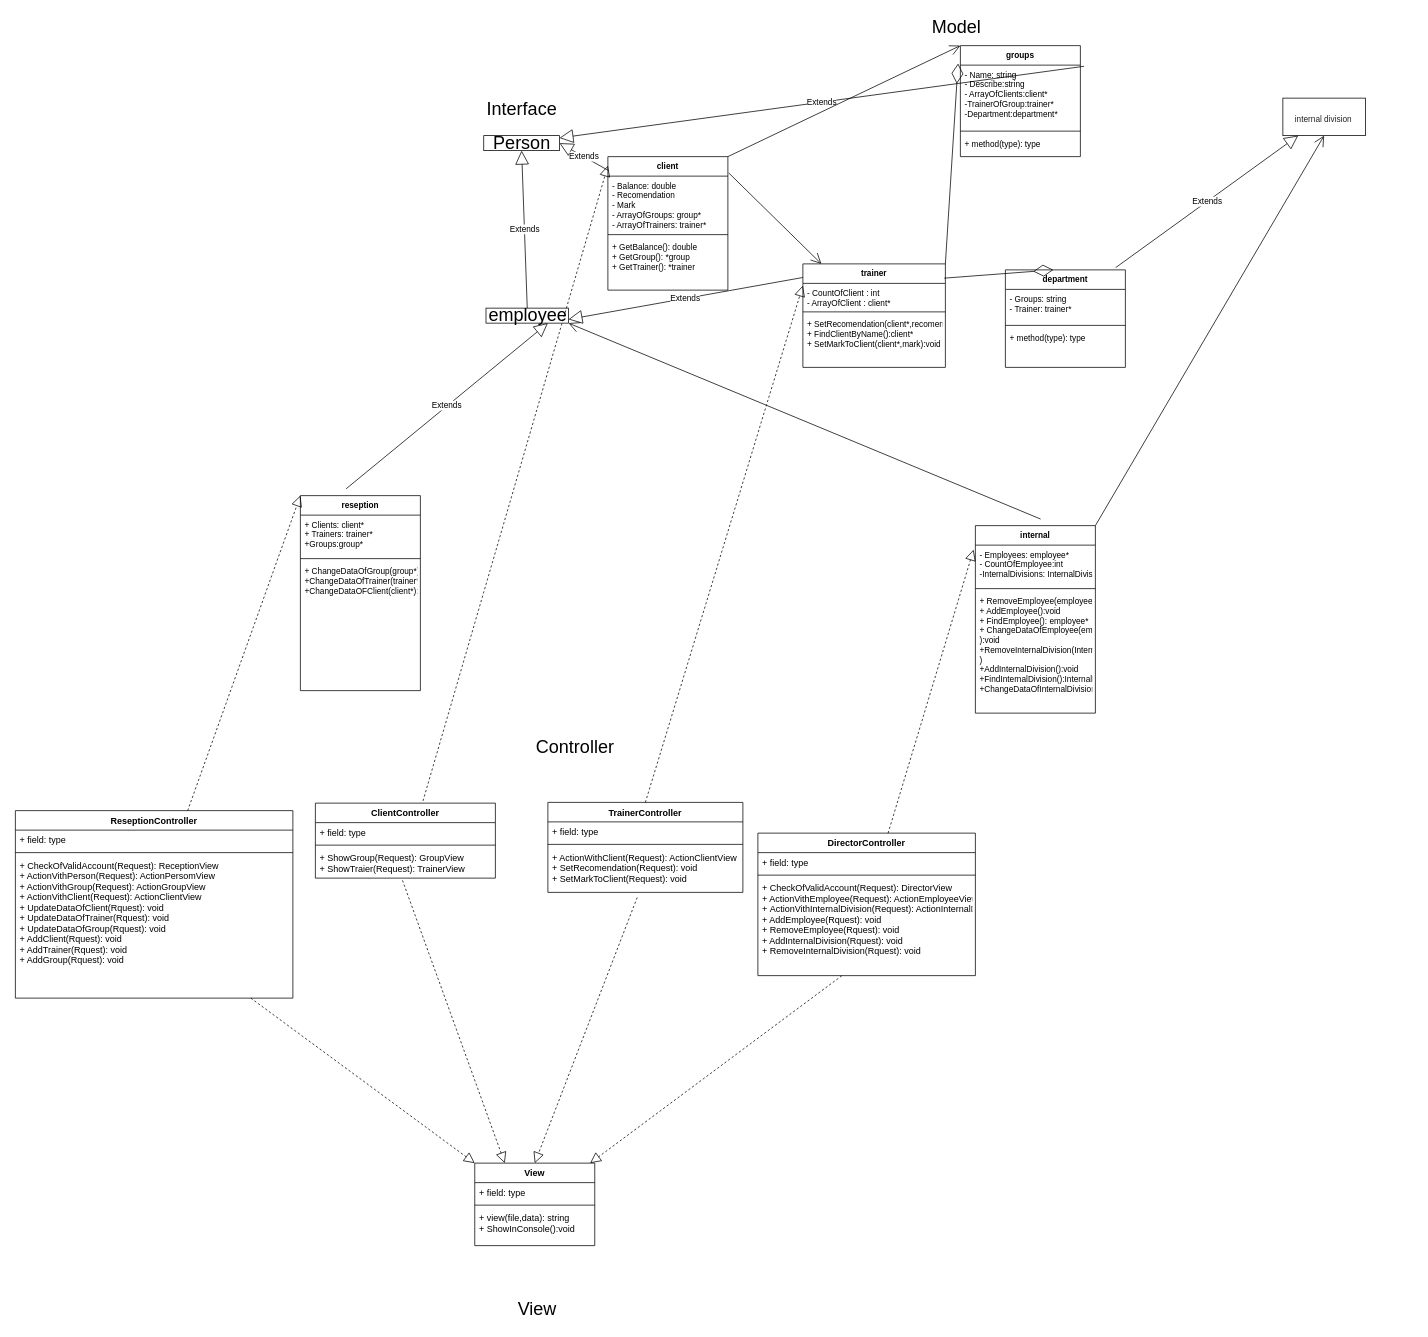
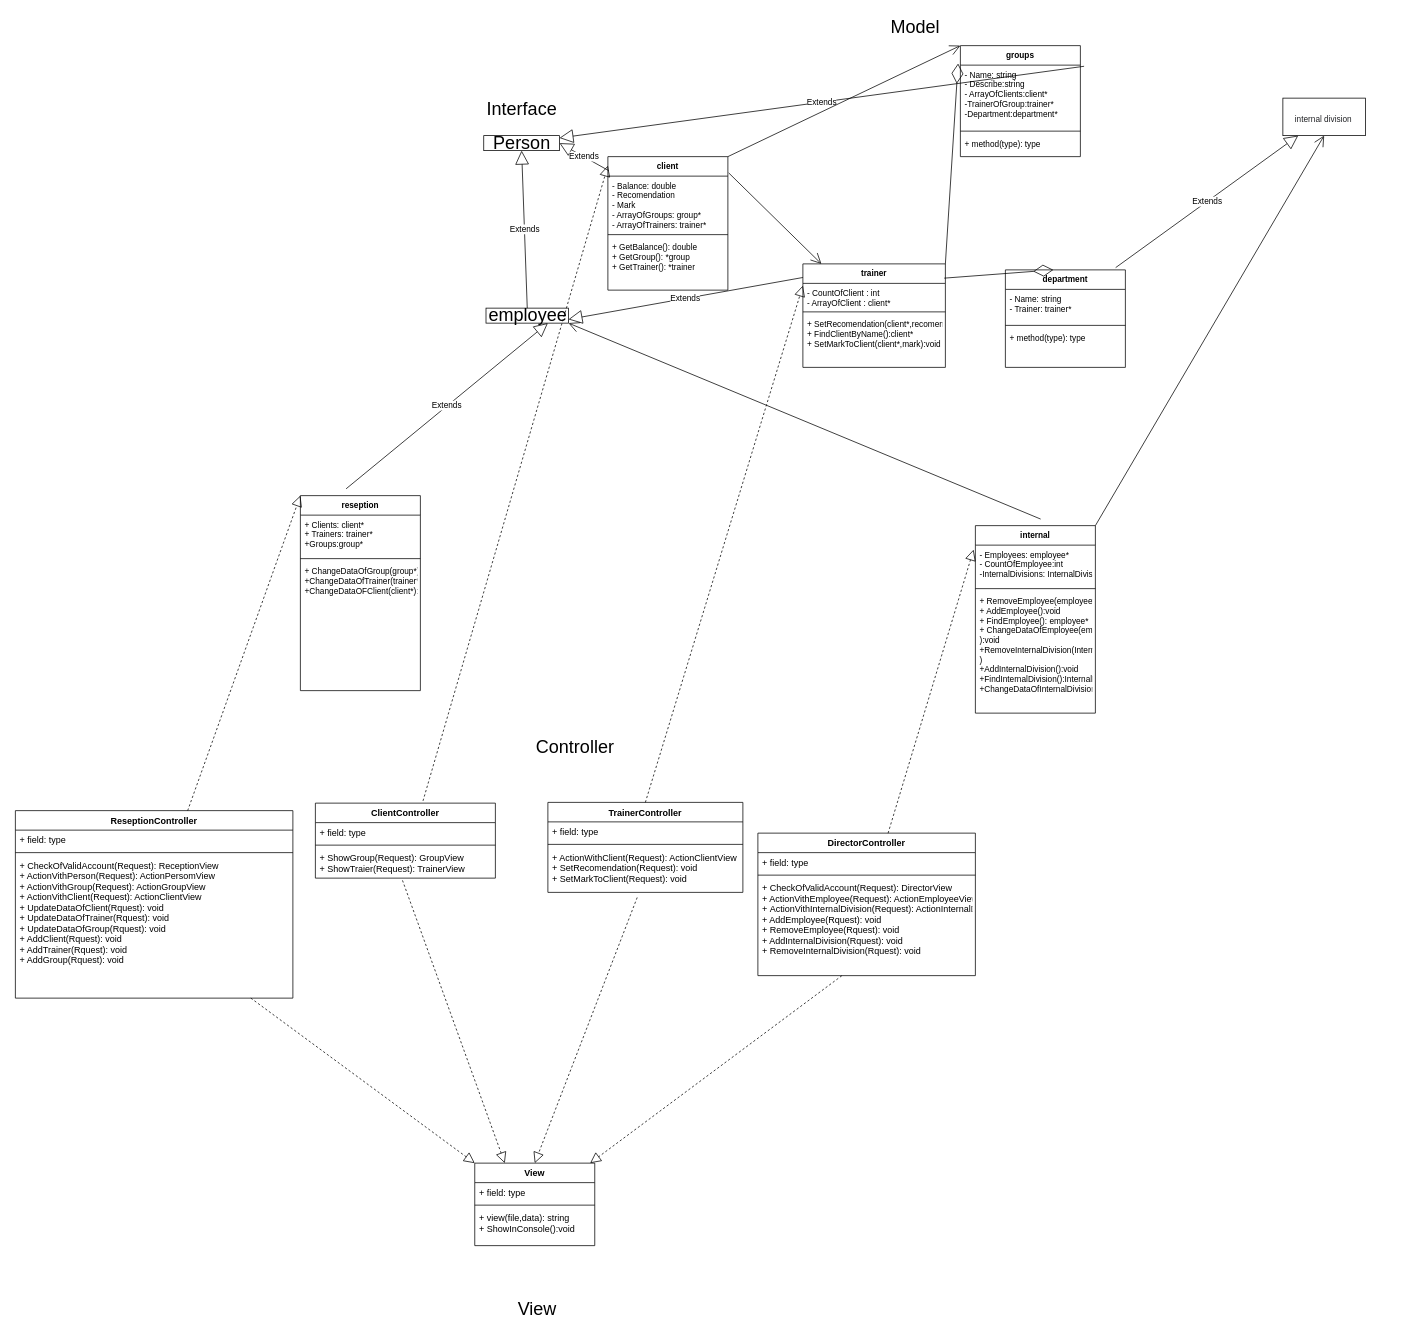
(957, 27) -> (915, 27)
(1042, 299) -> (1038, 299)
